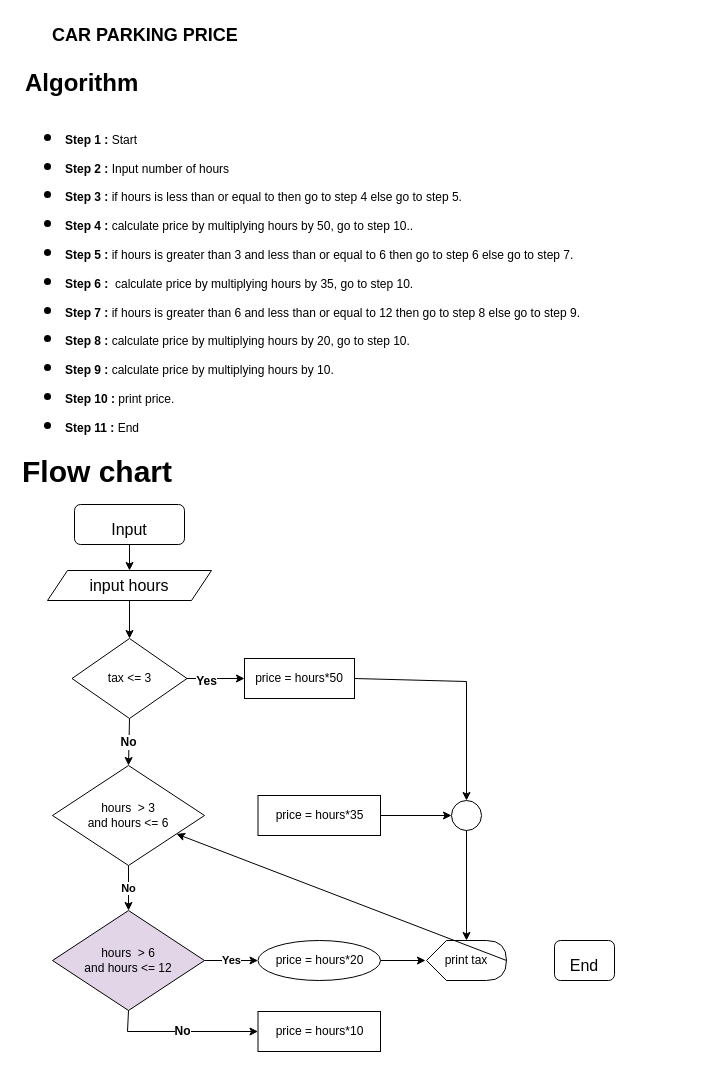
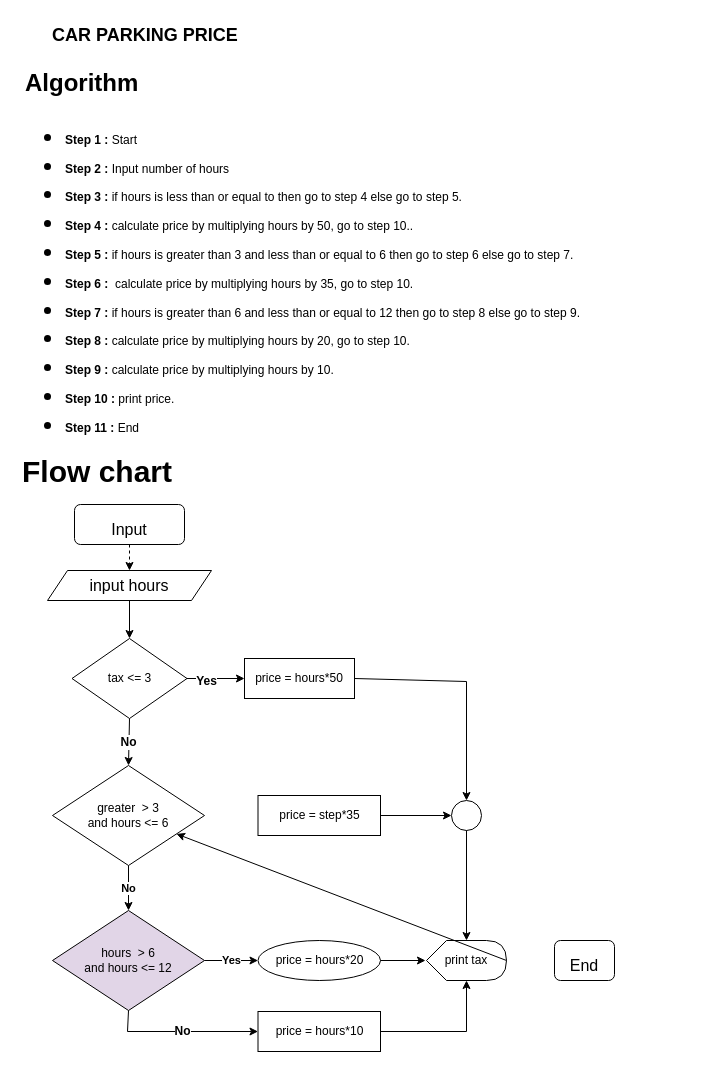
(130, 555) -> (130, 555)
(129, 816) -> (129, 816)
(320, 816) -> (320, 816)
none -> (446, 1032)
